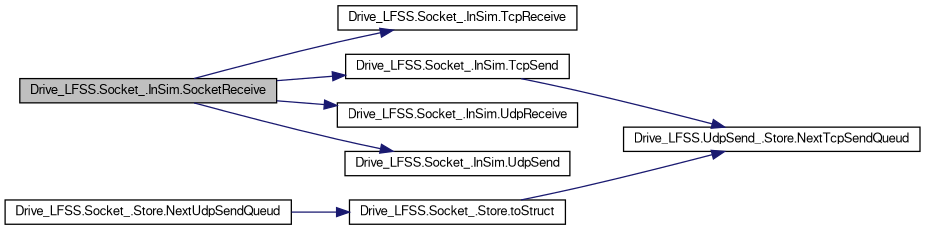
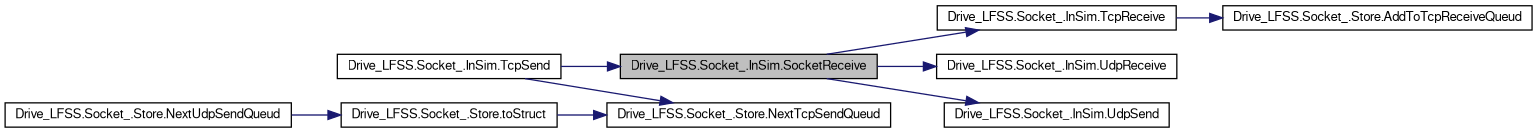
none -> (1377, 18)
(305, 78) -> (584, 66)
(772, 139) -> (749, 115)
